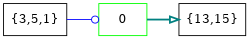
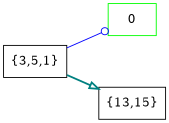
(158, 20) -> (79, 80)
